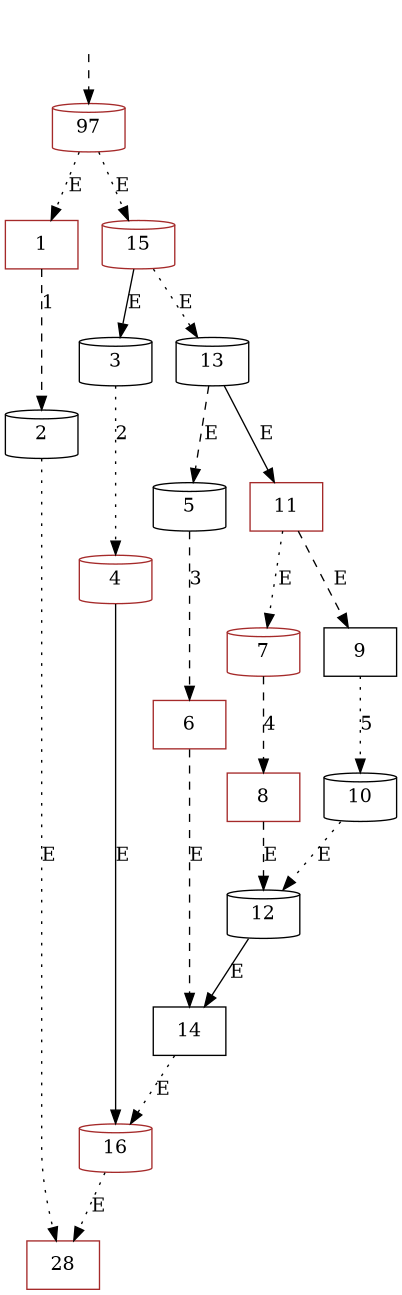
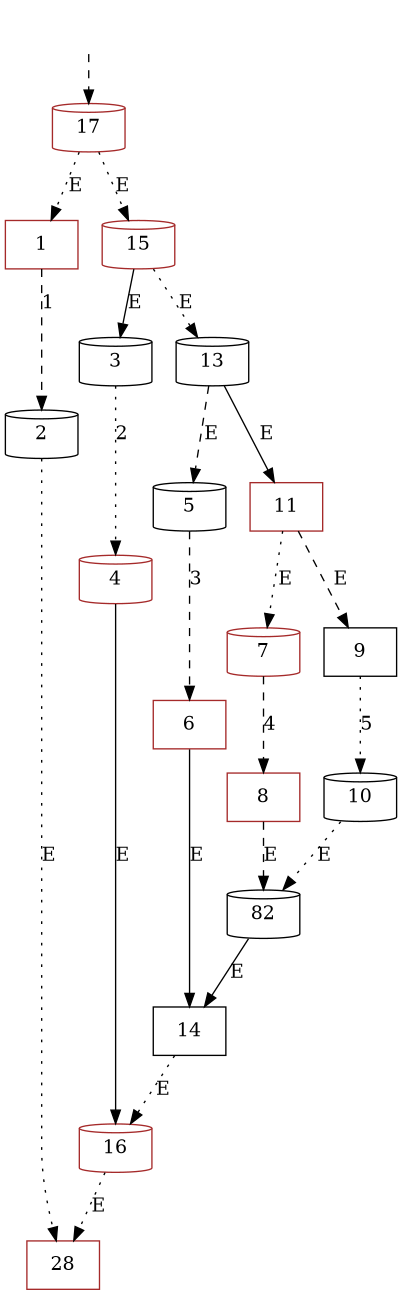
(89, 128) -> (89, 128)
(190, 871) -> (190, 871)
(264, 914) -> (264, 914)
